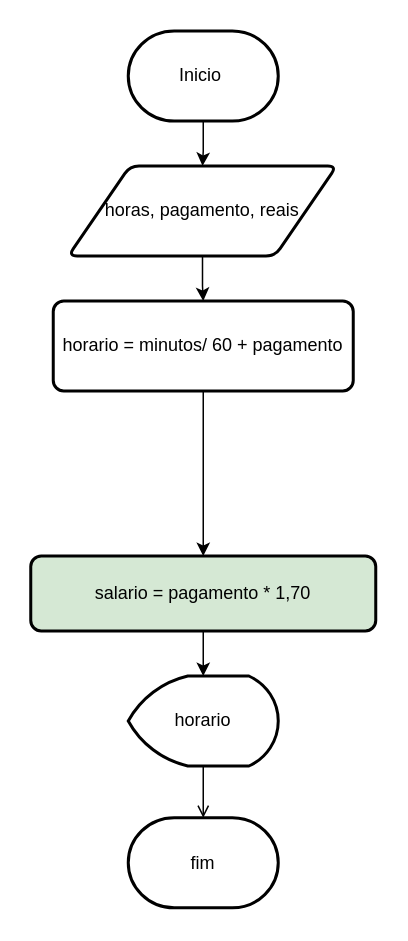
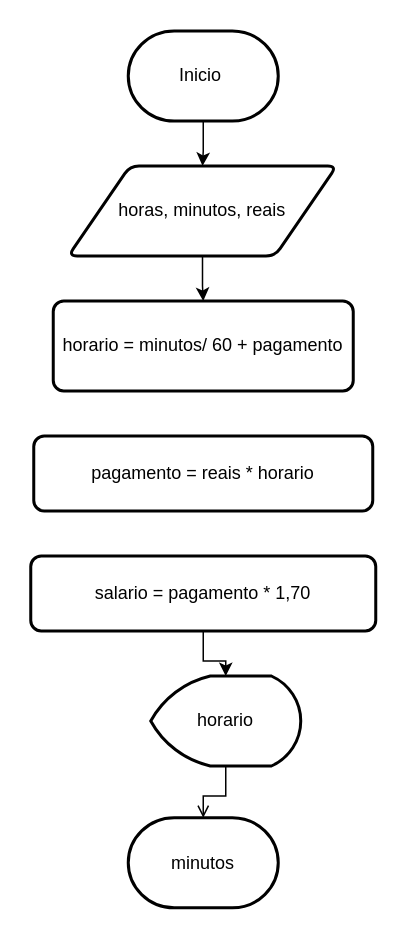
(203, 211) -> (203, 211)
(203, 468) -> none
none -> (203, 473)
(203, 593) -> (203, 593)
(203, 721) -> (226, 721)
(203, 863) -> (203, 863)
